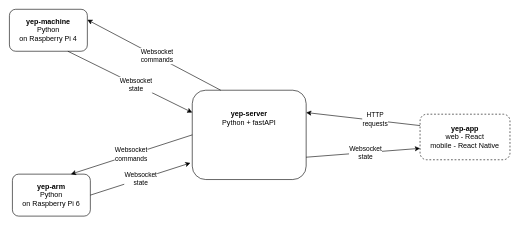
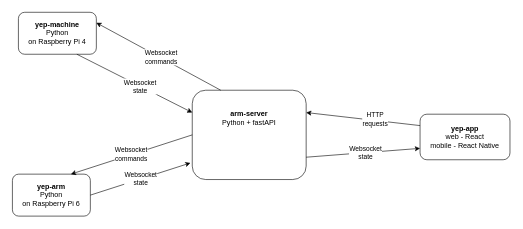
(48, 30) -> (57, 33)
(249, 135) -> (249, 135)
(465, 137) -> (465, 137)
